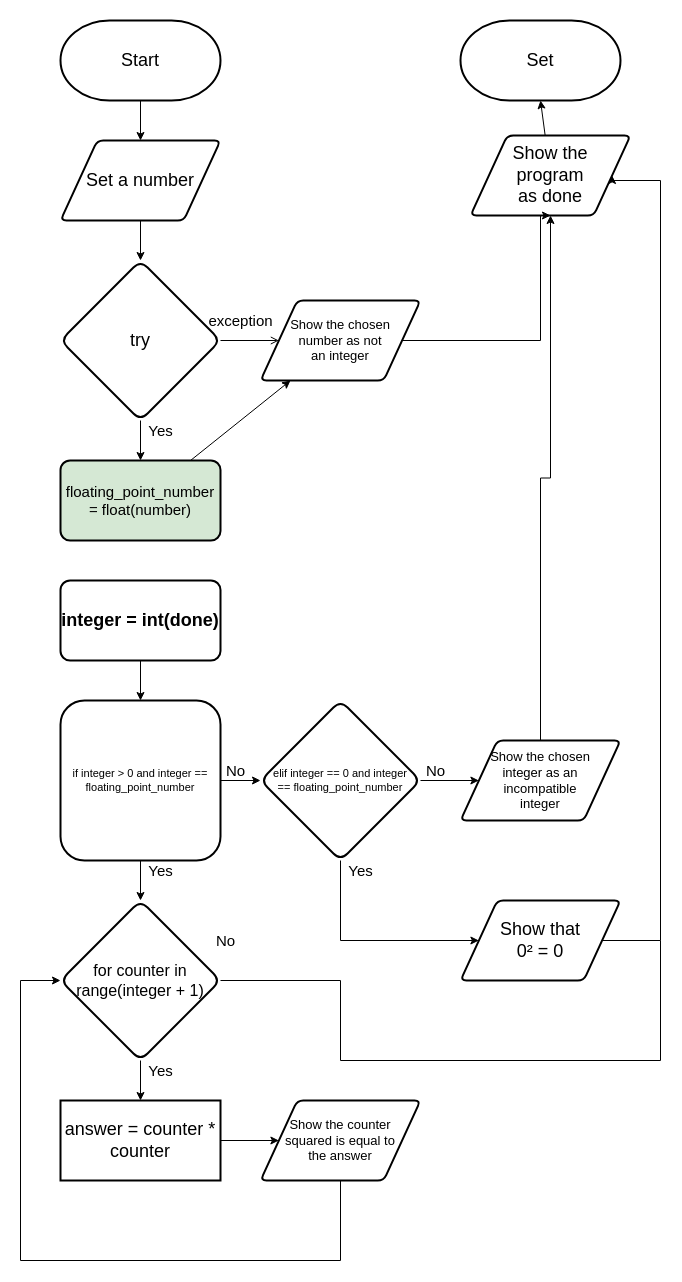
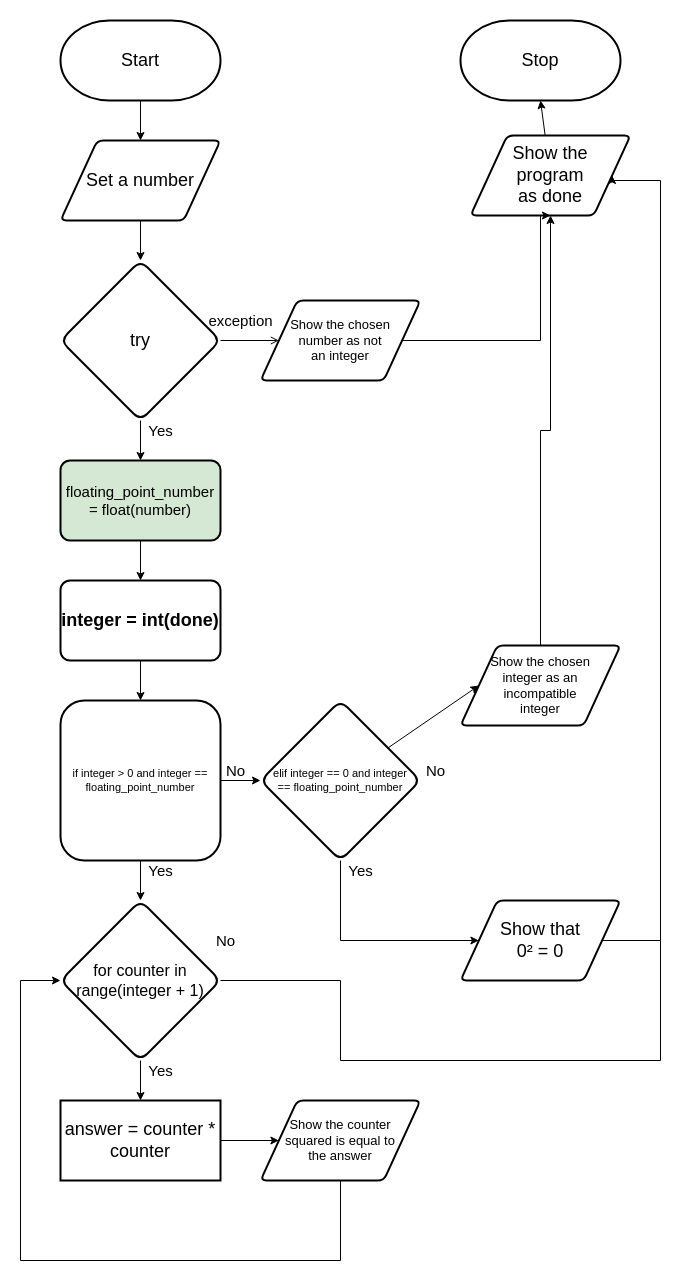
(541, 61) -> (541, 61)
(238, 423) -> (141, 557)
(541, 781) -> (541, 686)
